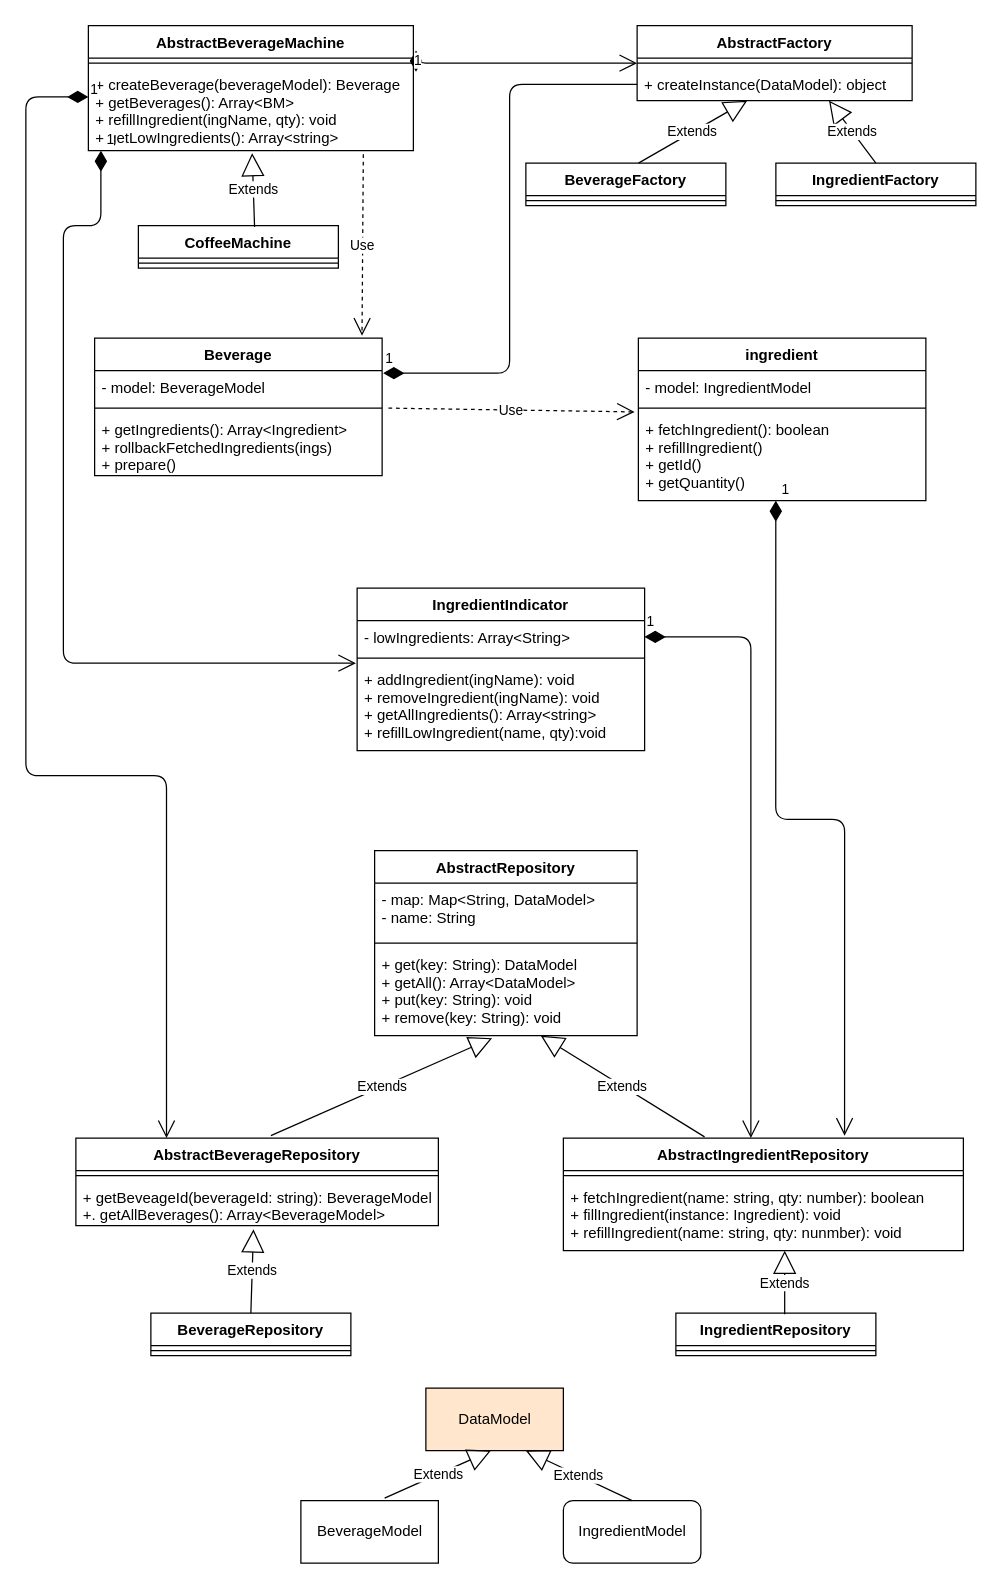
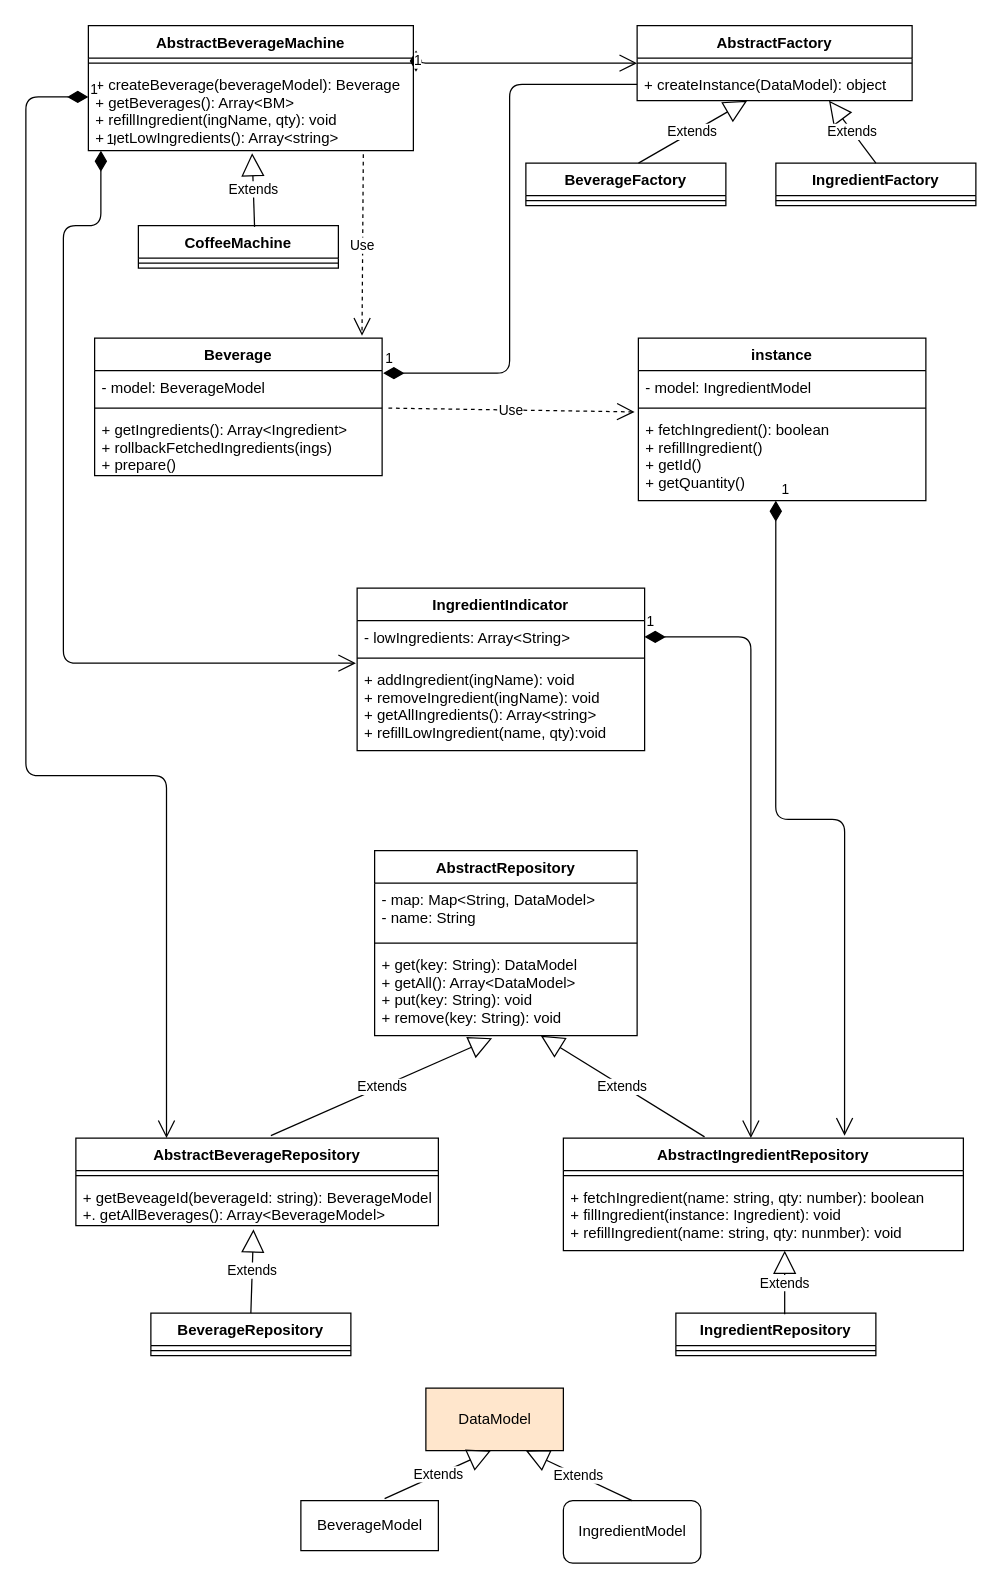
(781, 355) -> (781, 355)
(369, 1532) -> (369, 1526)
